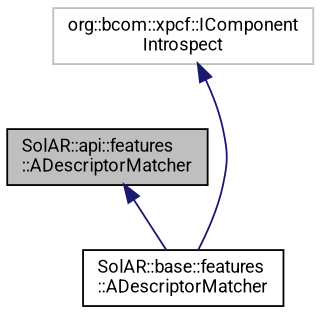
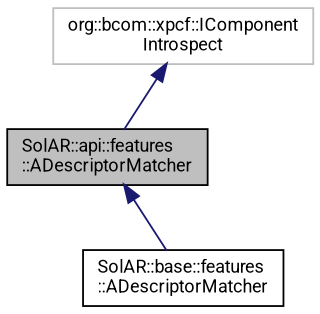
(226, 166) -> (140, 104)
